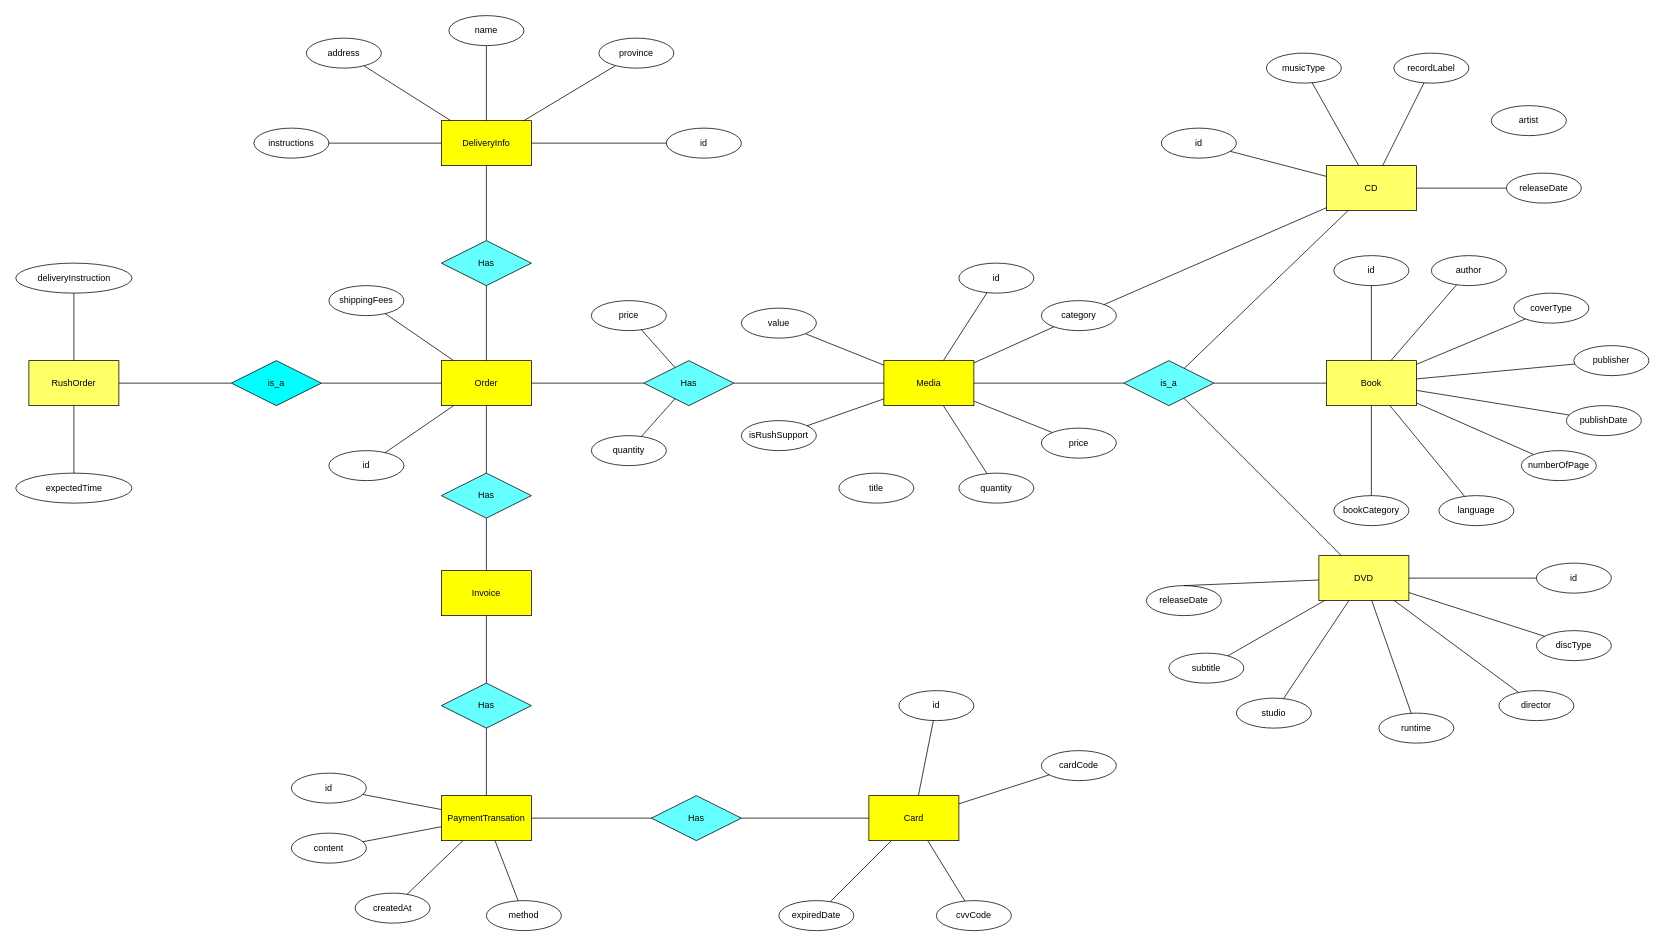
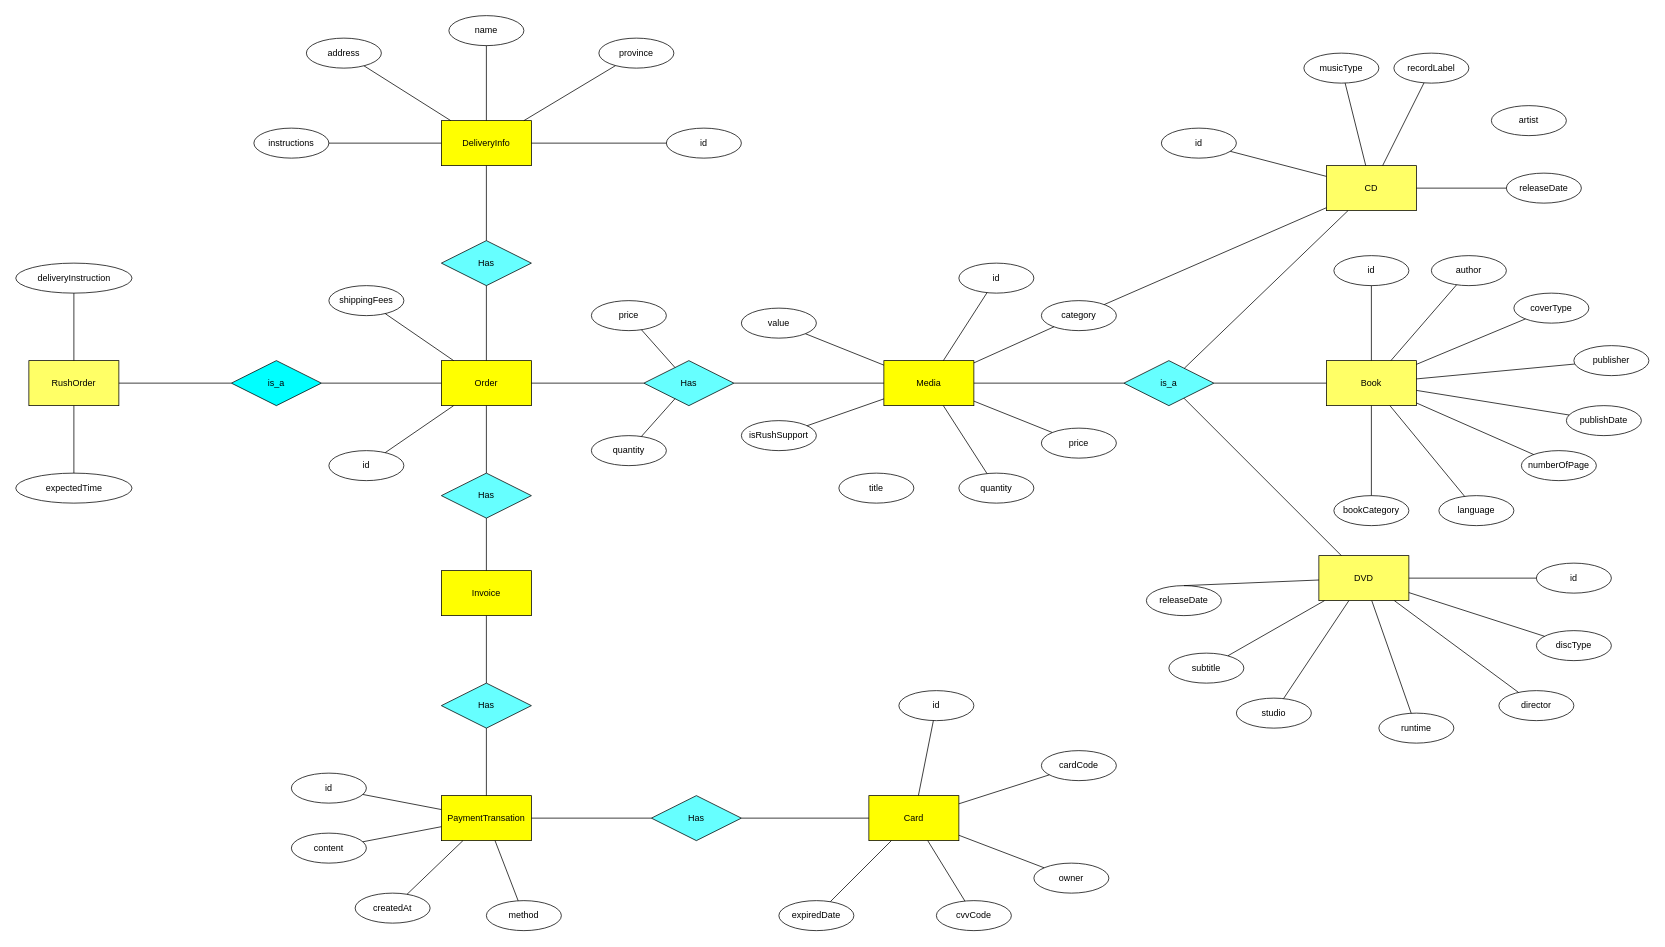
(1304, 68) -> (1341, 68)
none -> (1002, 851)
none -> (1071, 878)
